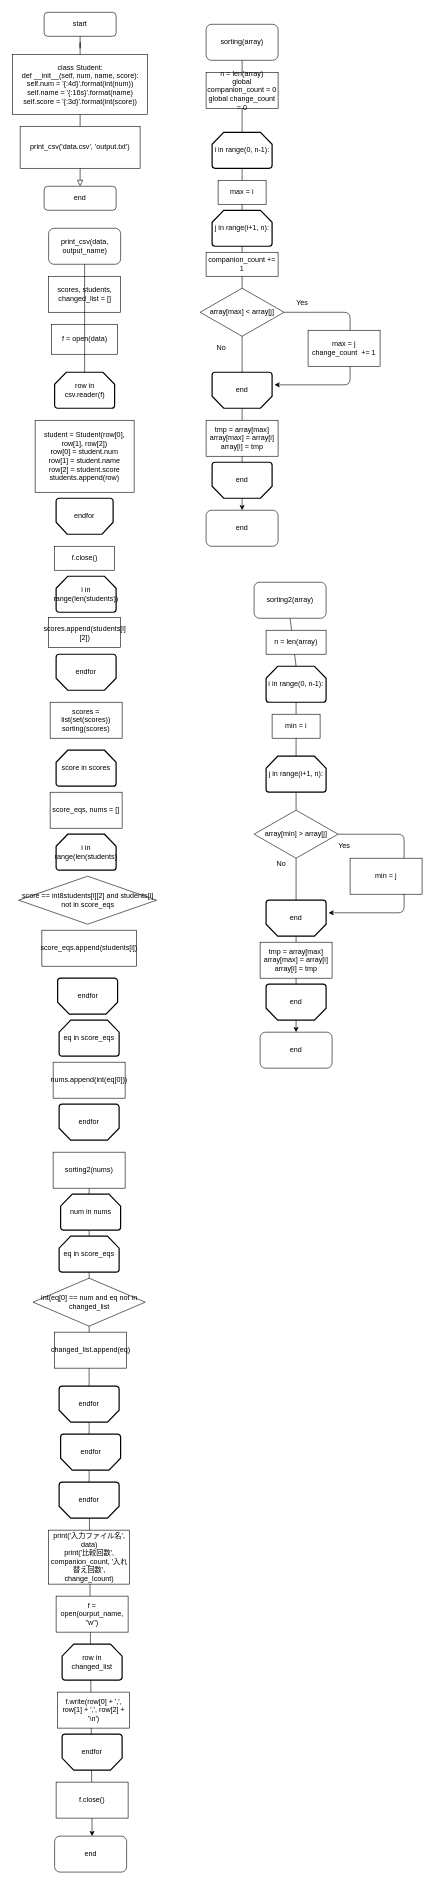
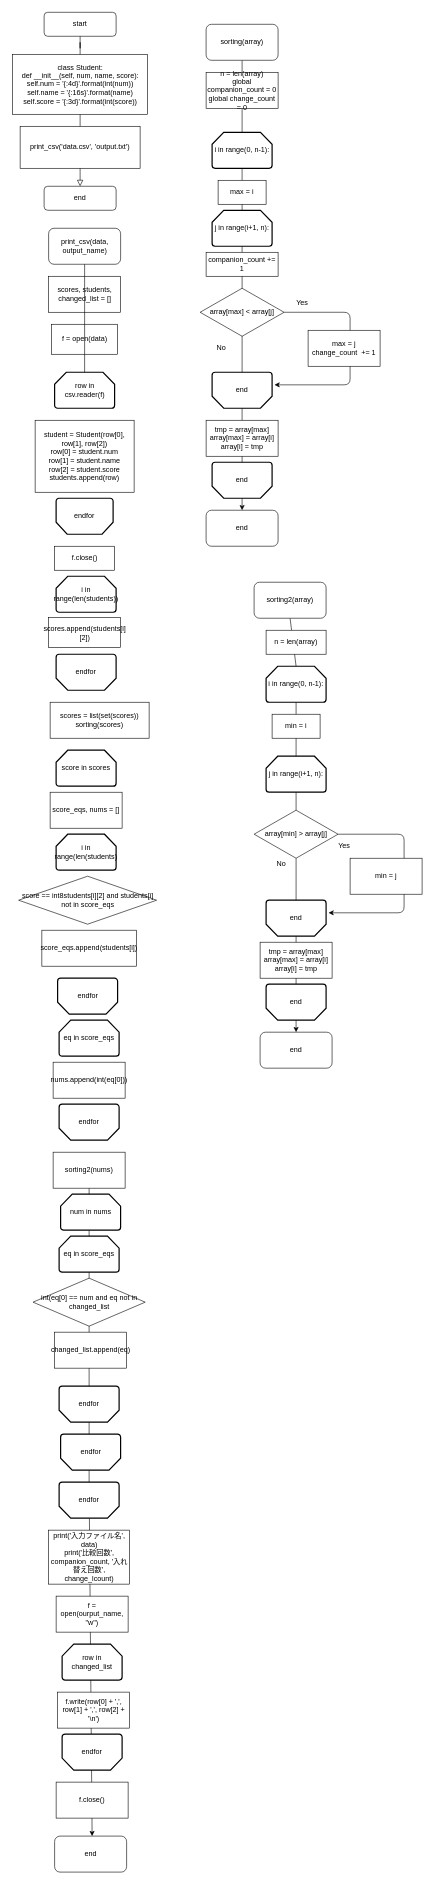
(86, 720) -> (100, 720)
